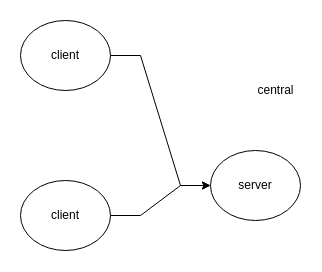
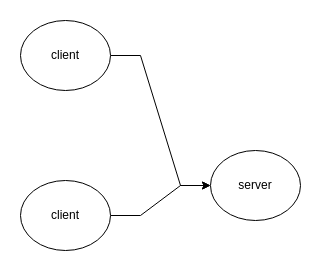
(276, 91) -> none
